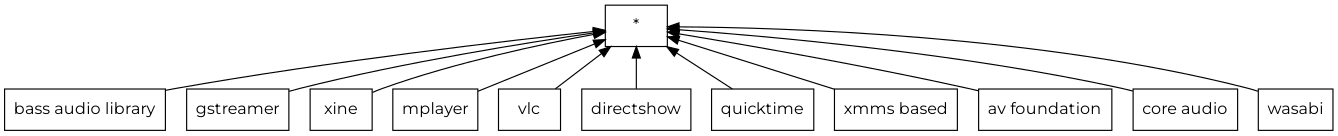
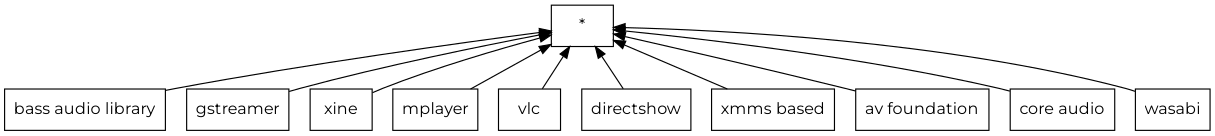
(763, 110) -> none
